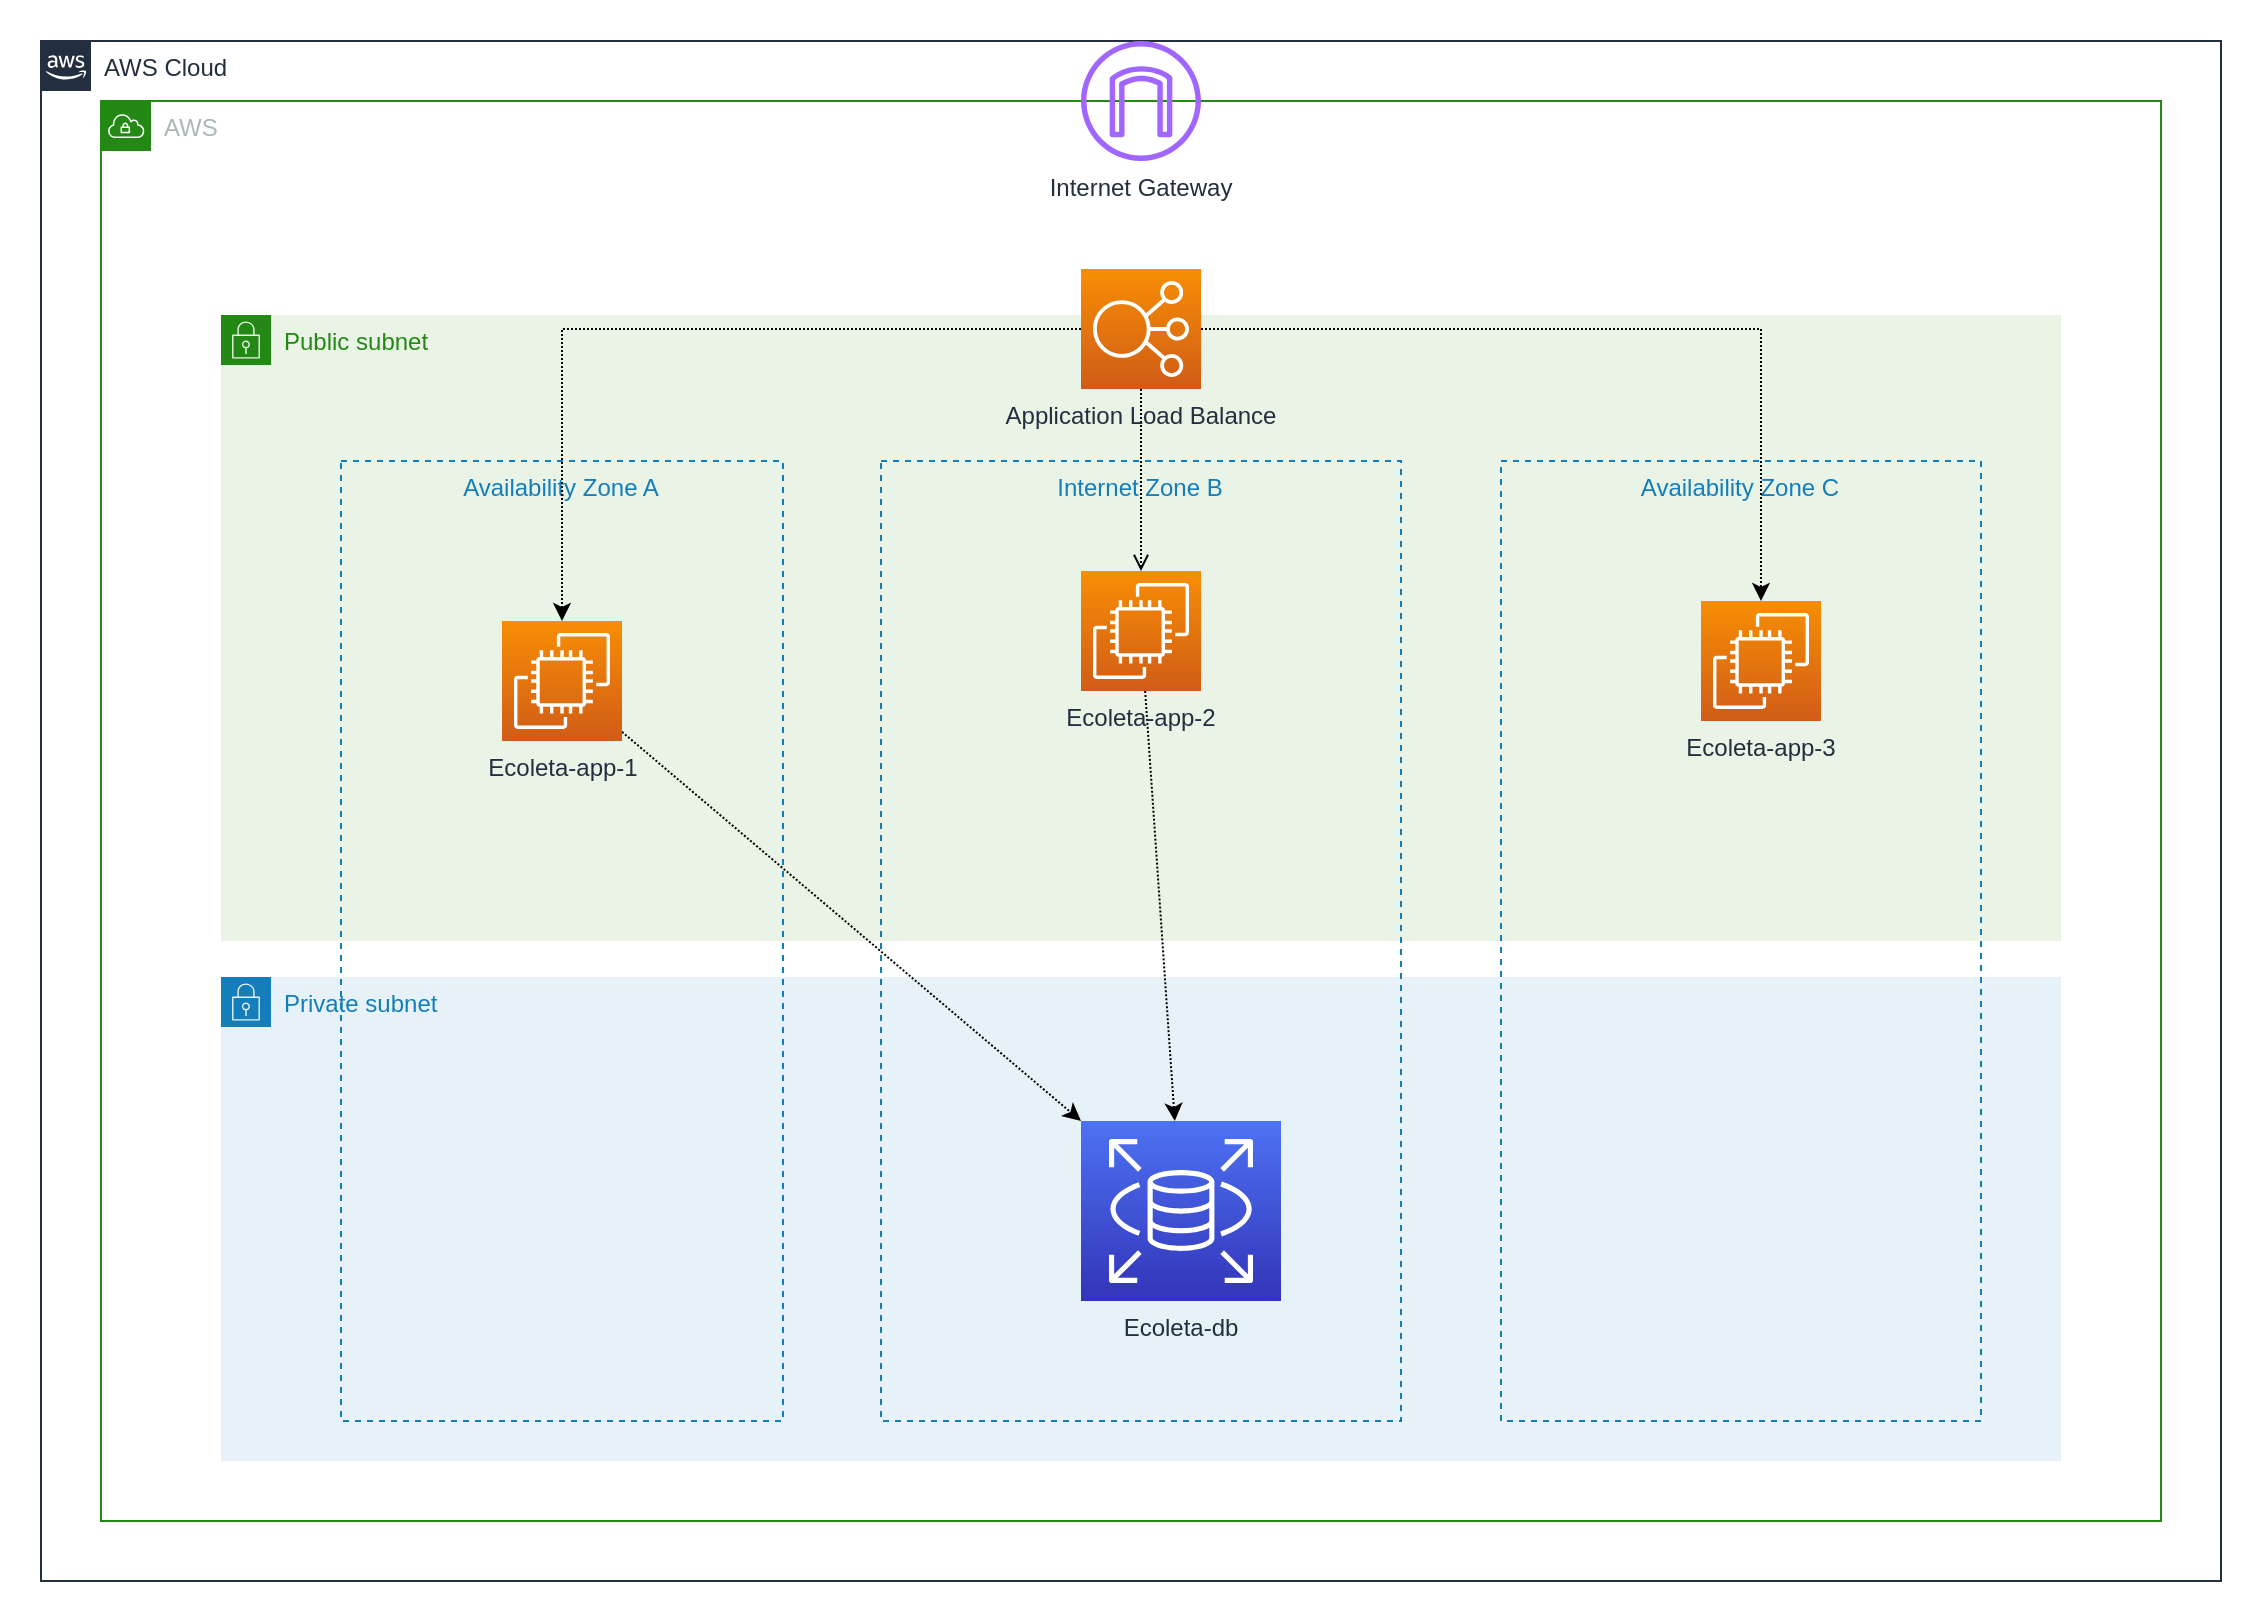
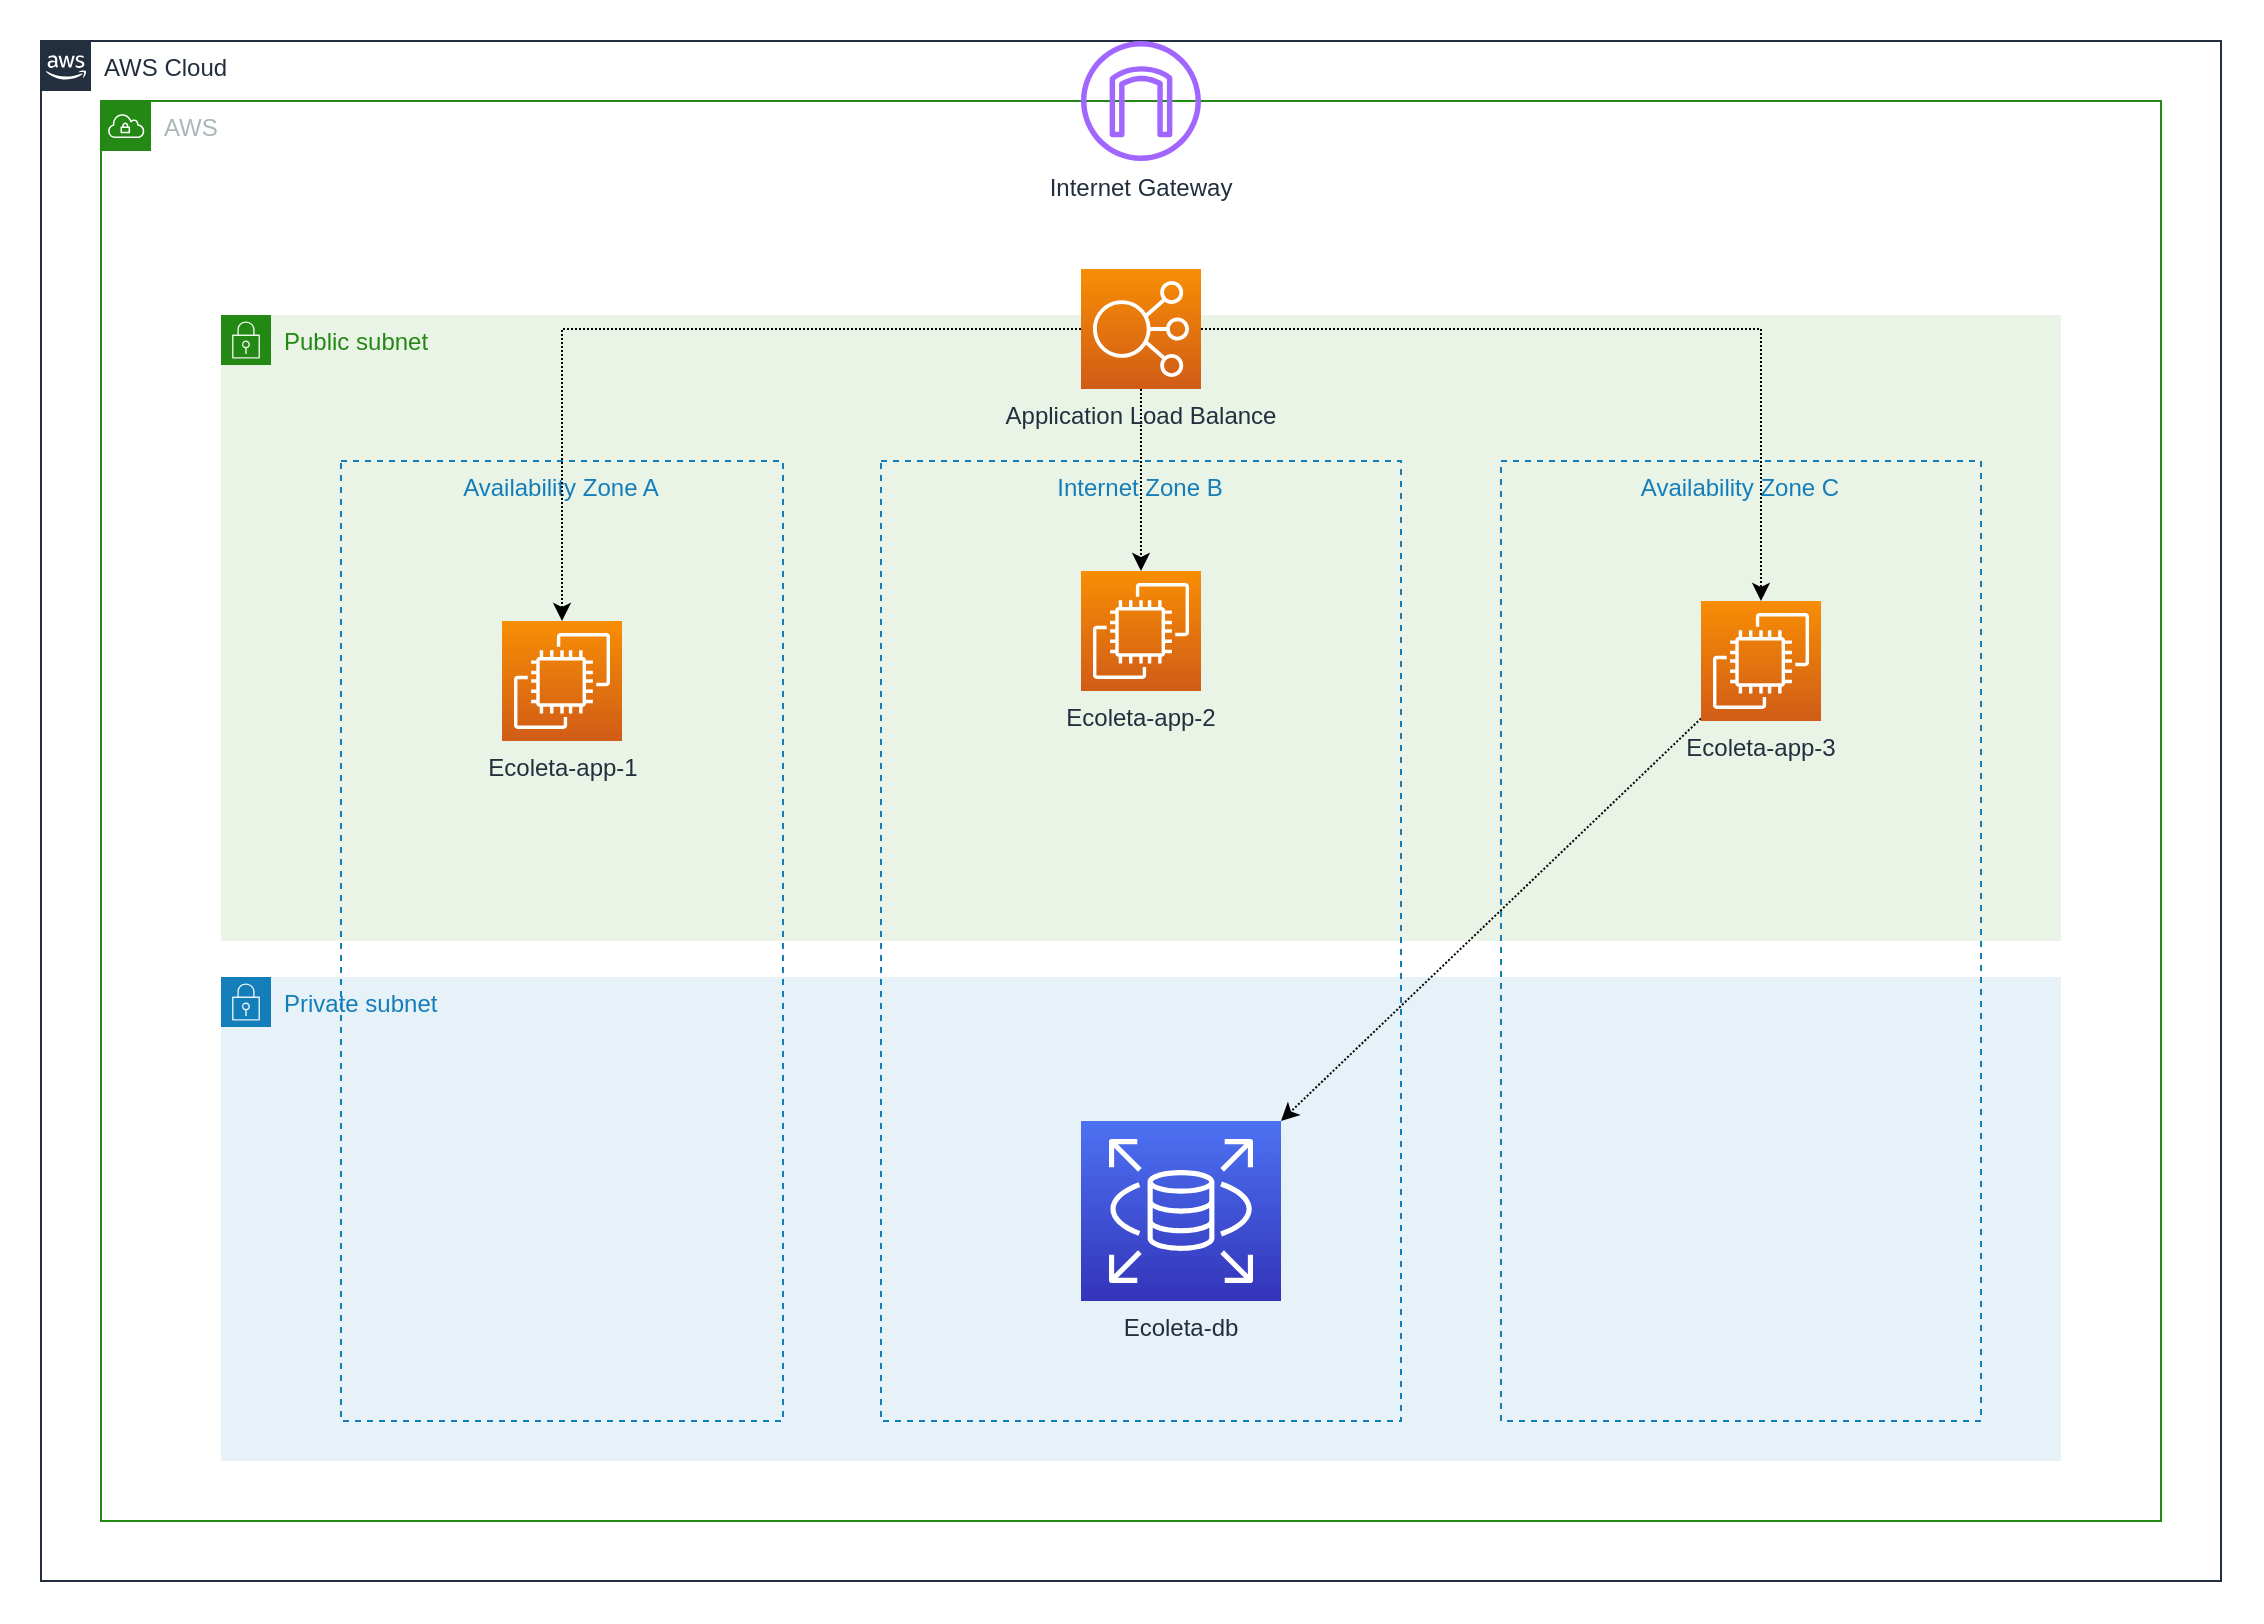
(1141, 559) -> (1141, 556)
(1160, 900) -> none
none -> (1496, 915)
(846, 922) -> none
